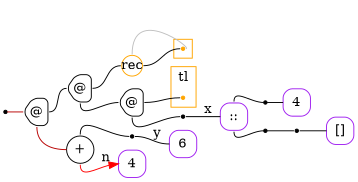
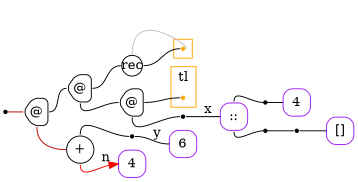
(132, 66) -> (132, 66)
